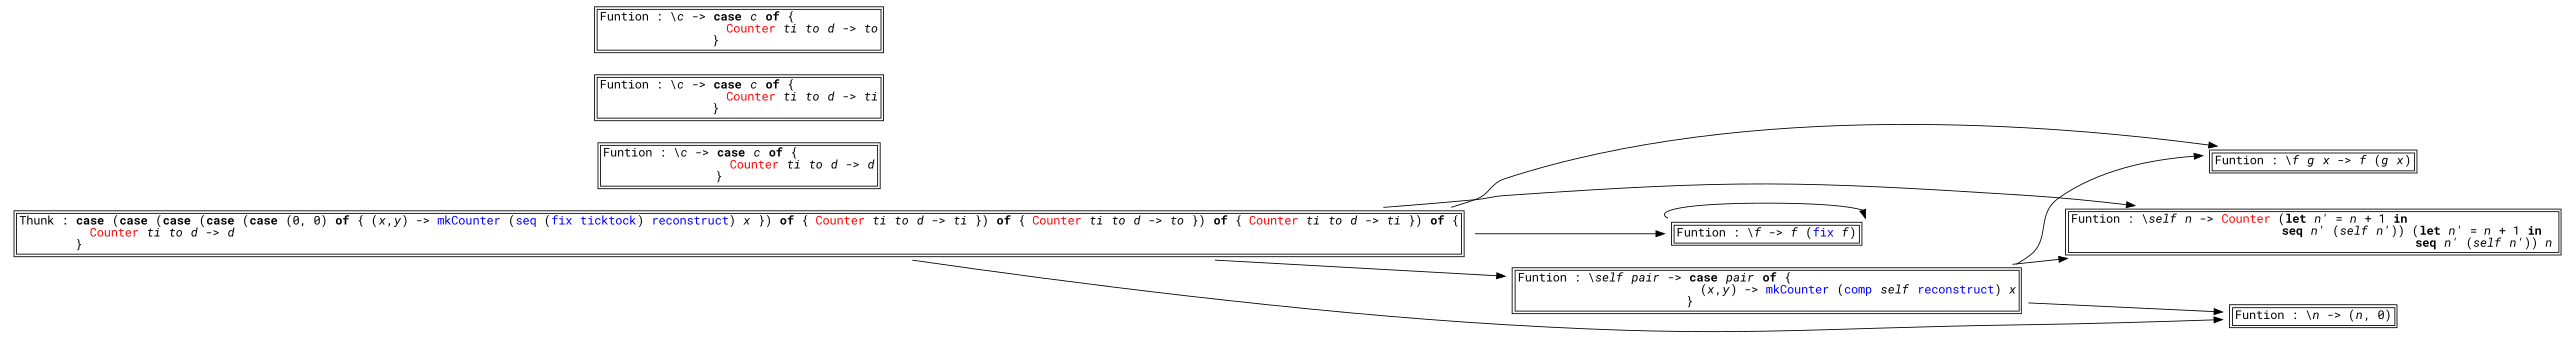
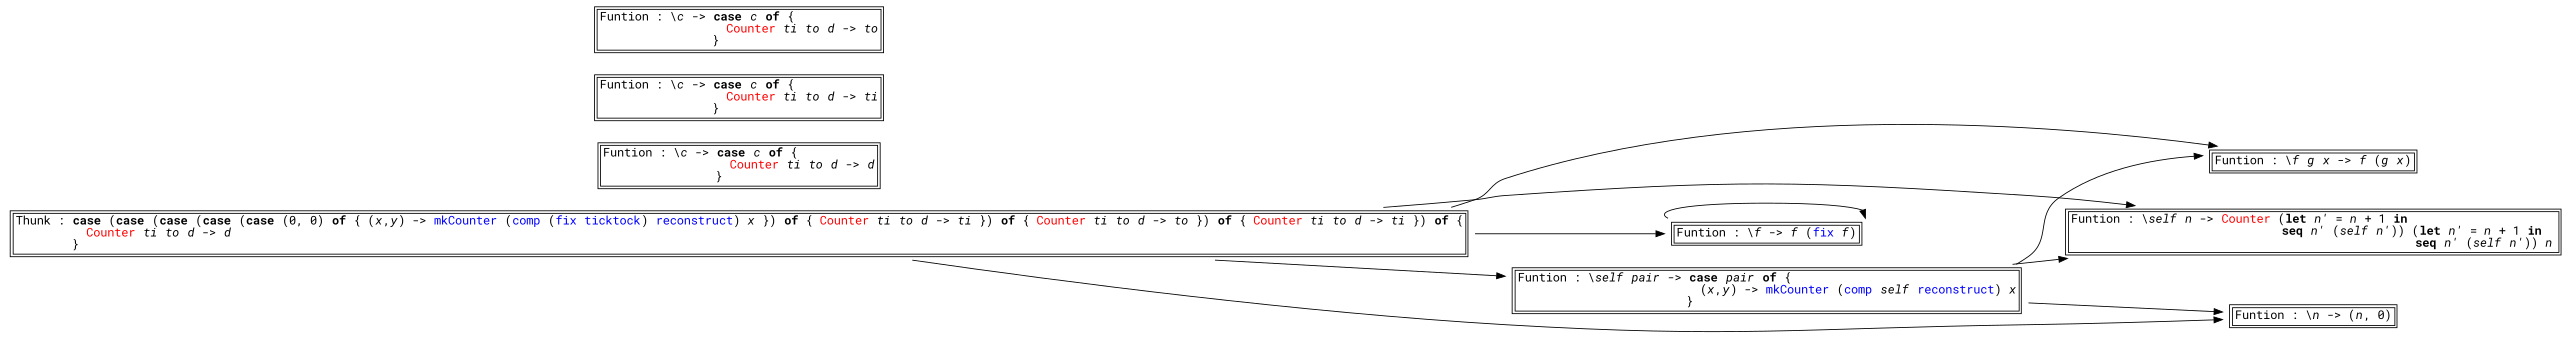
(526, 221) -> (527, 221)
